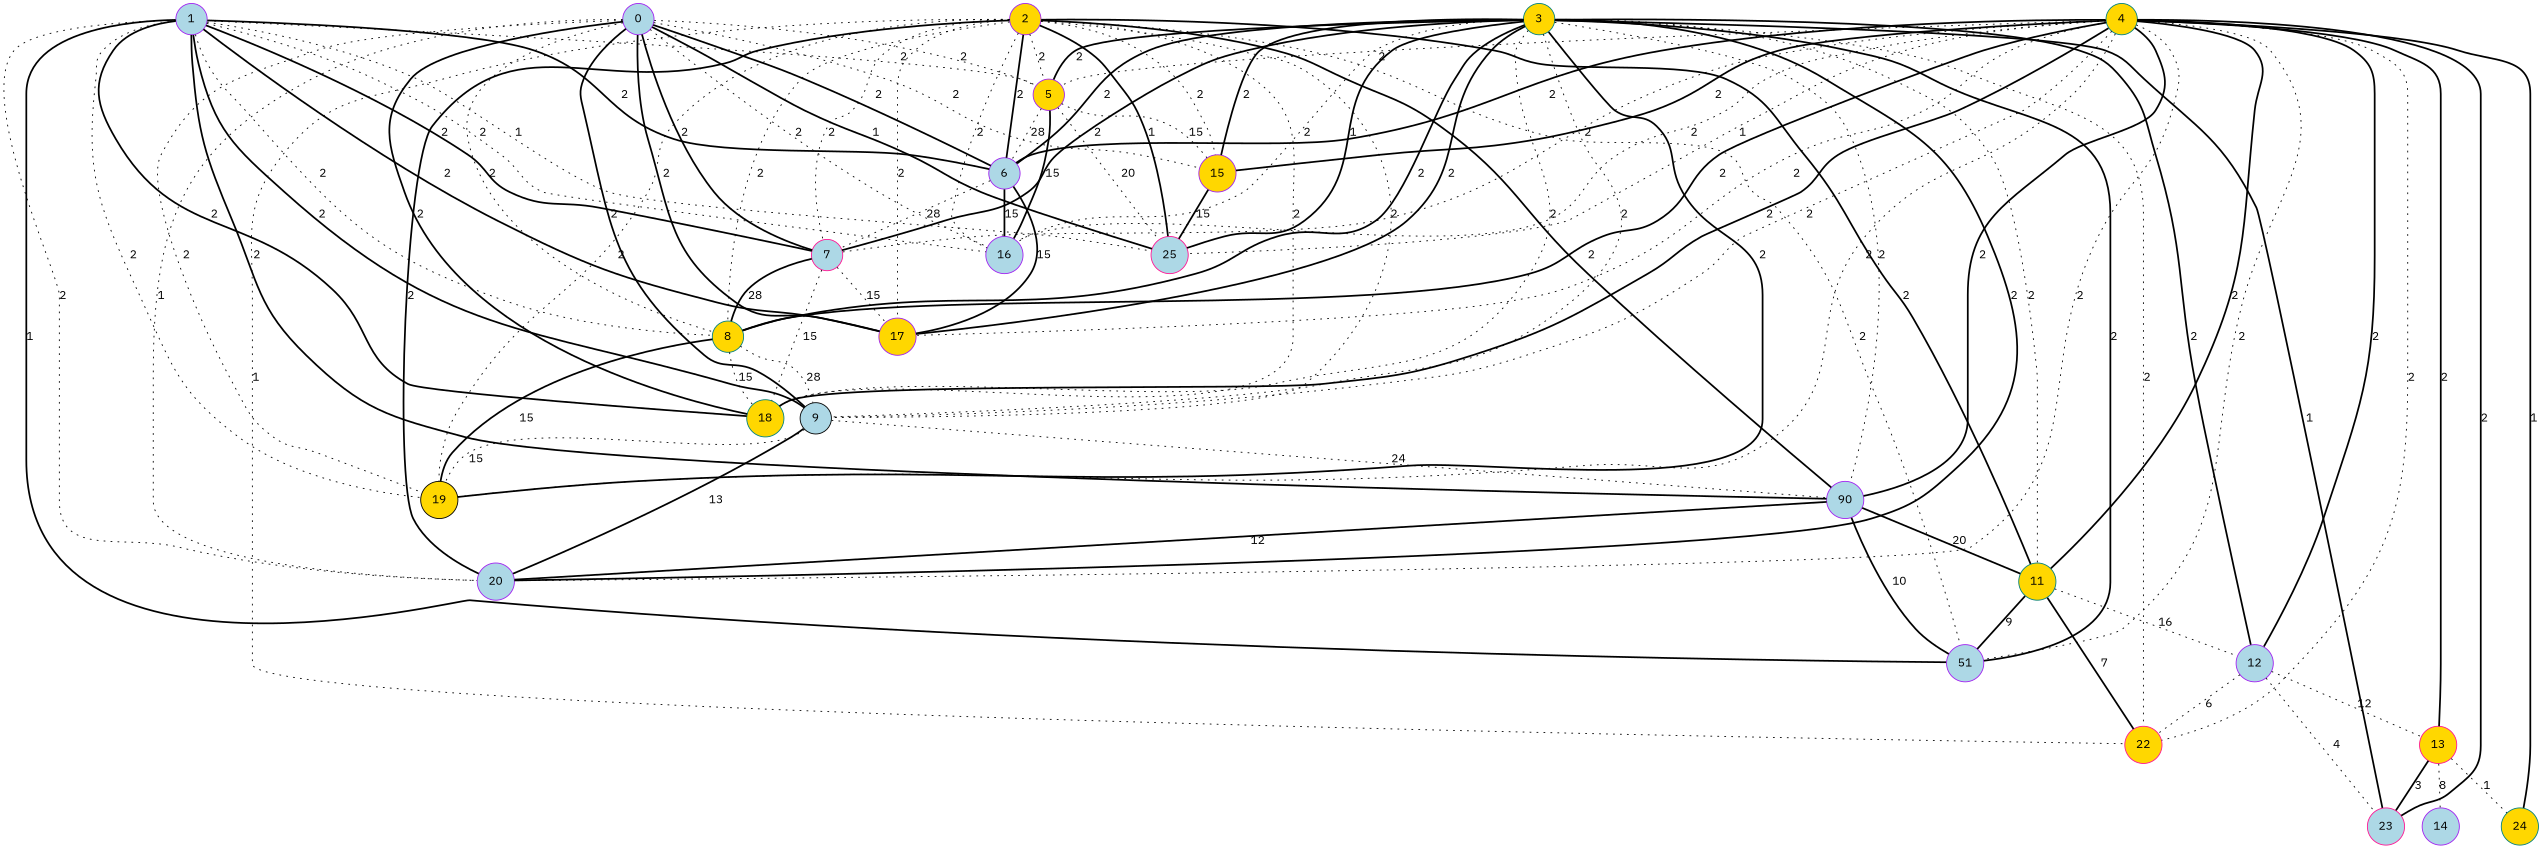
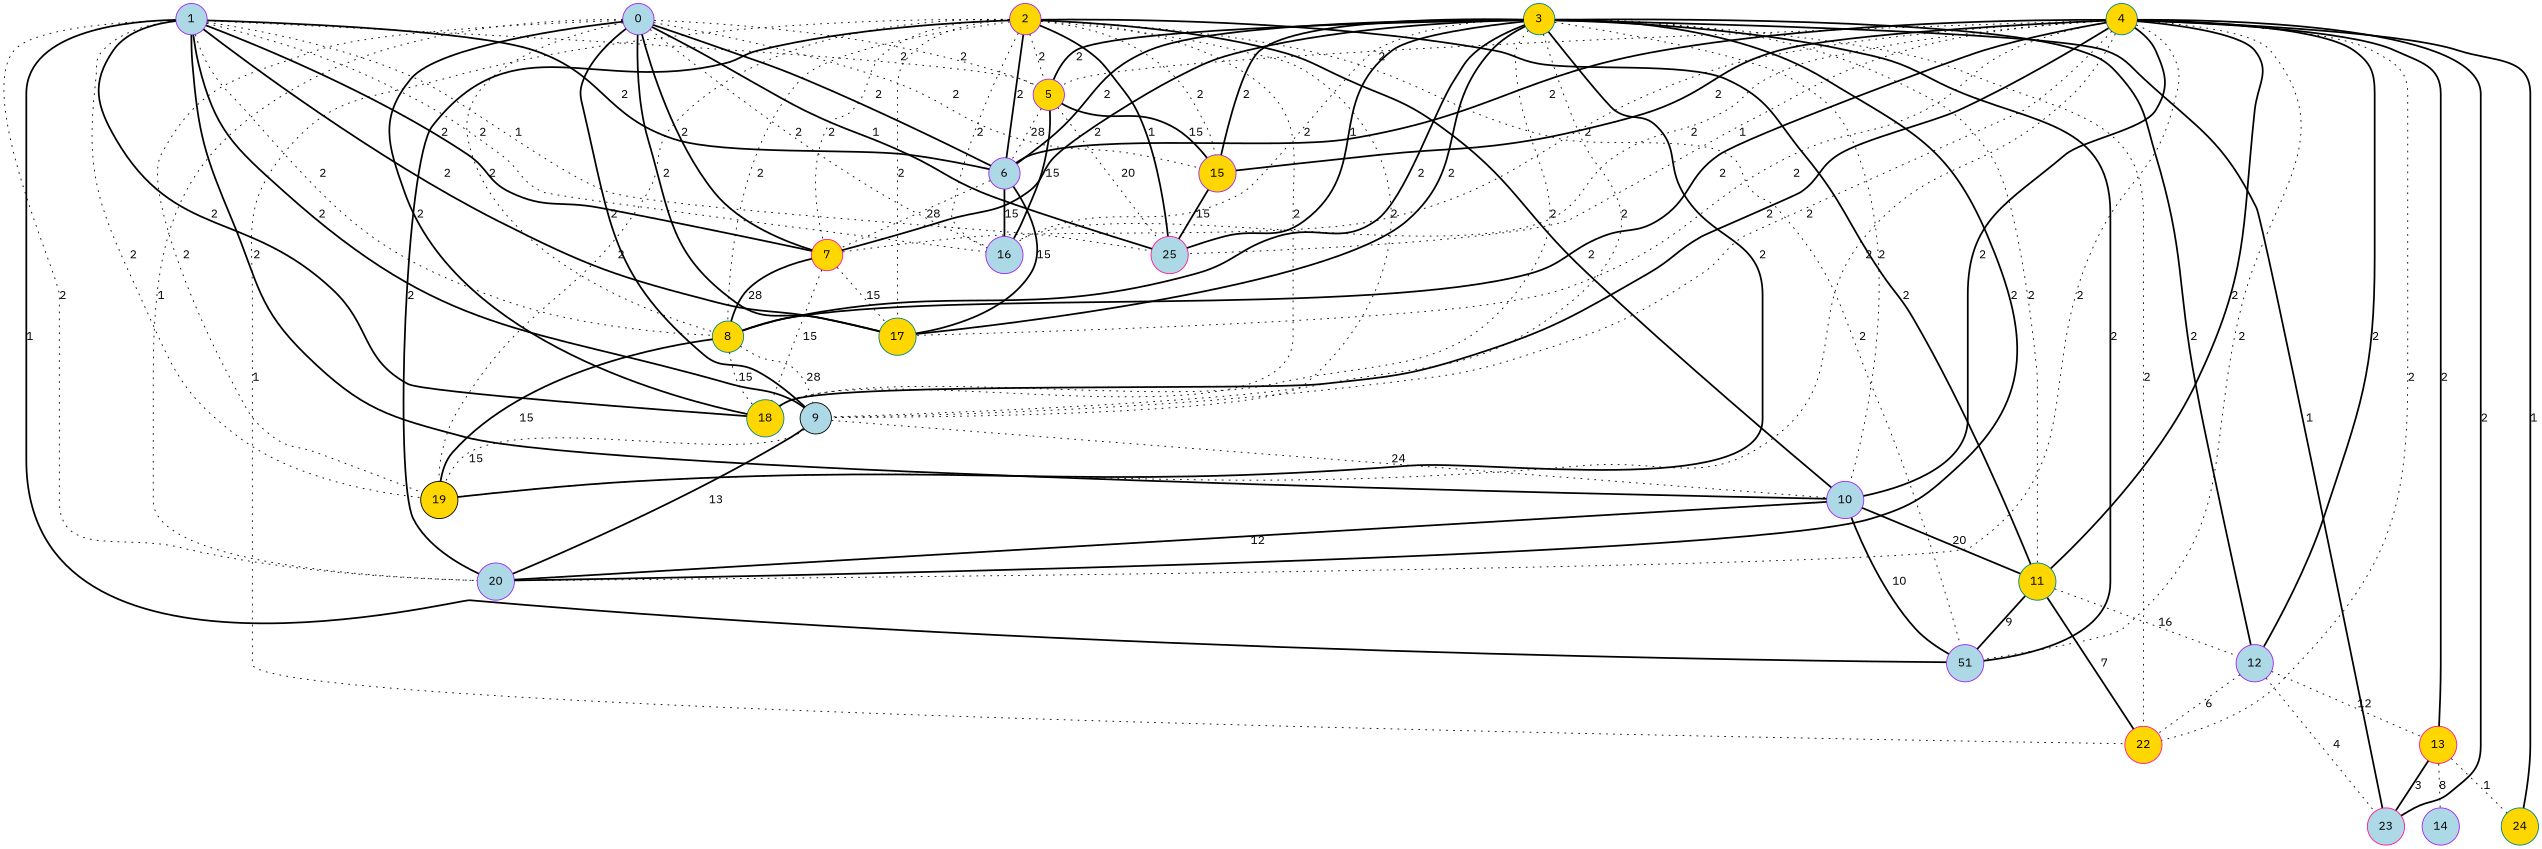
(1132, 116) -> (1132, 116)
(827, 255) -> (827, 255)
(898, 337) -> (898, 337)
(1845, 500) -> (1845, 500)
